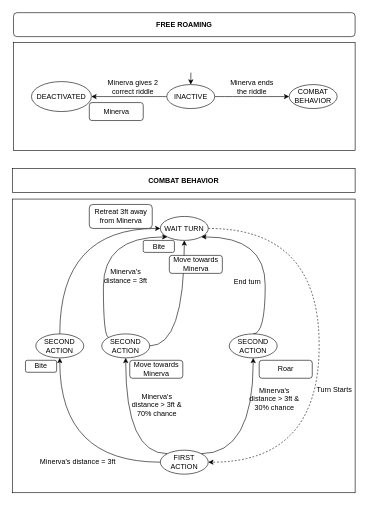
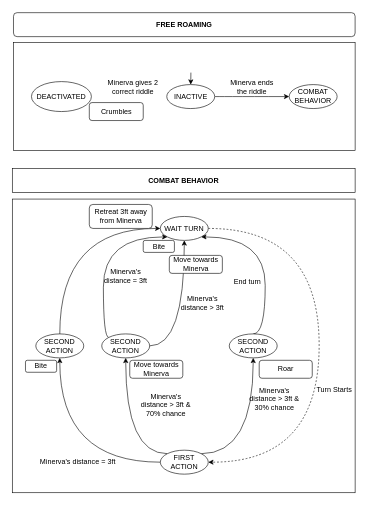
(131, 96) -> none
(117, 111) -> (117, 111)
none -> (203, 303)
(157, 405) -> (166, 405)
